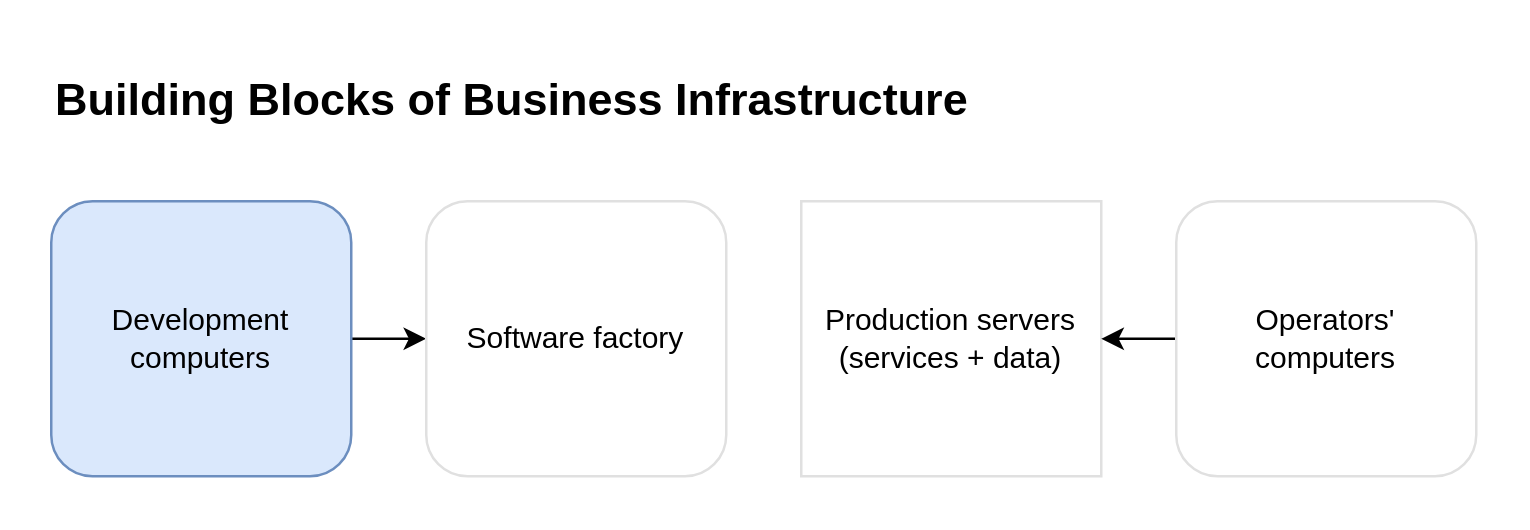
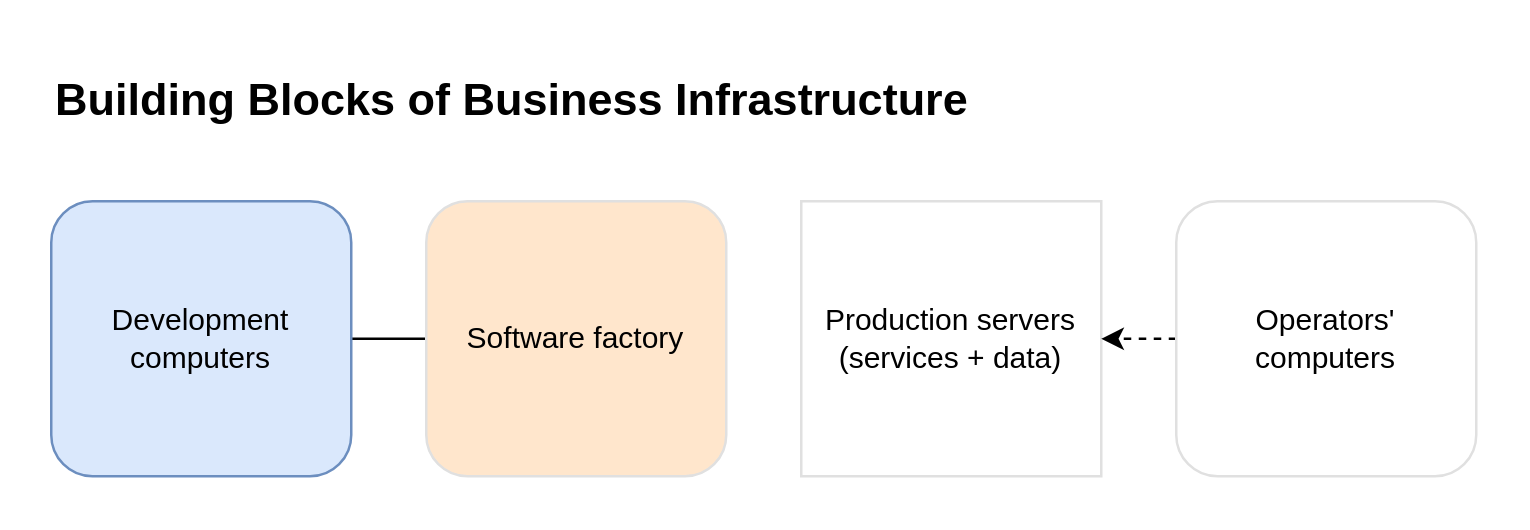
(408, 339) -> (415, 339)
(576, 339) -> (576, 339)
(1144, 339) -> (1144, 339)
